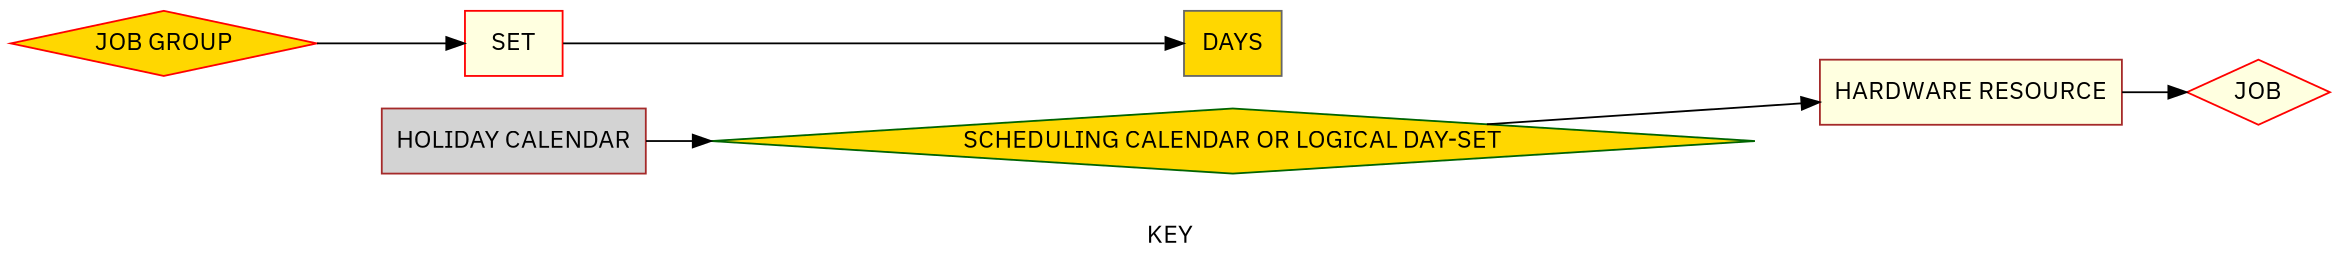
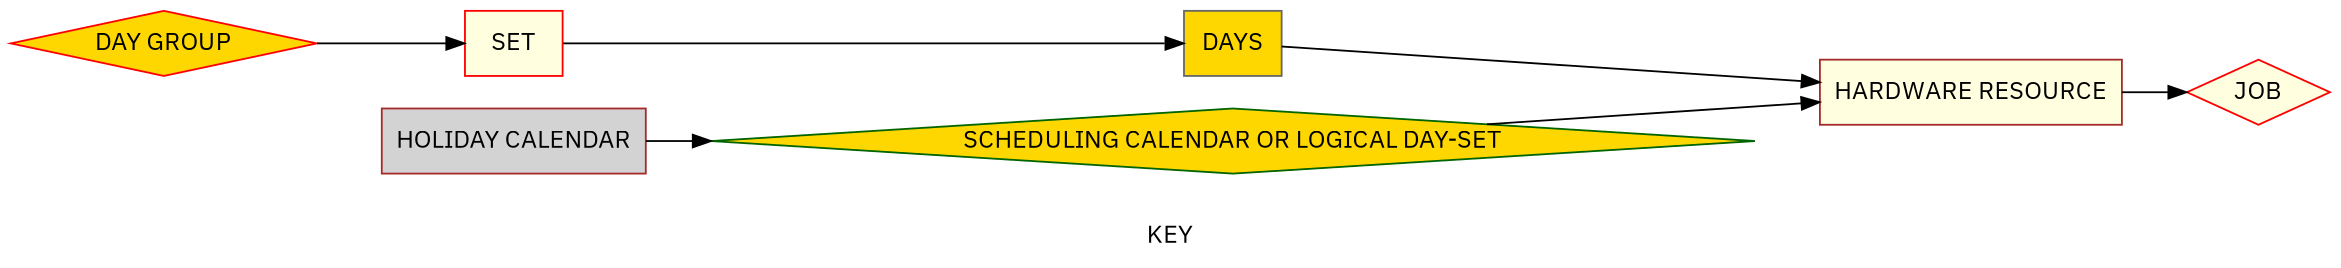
(164, 43) -> (164, 43)
none -> (1542, 64)
